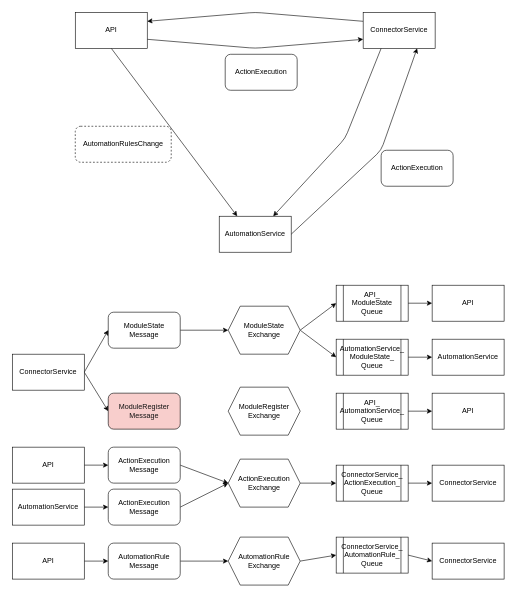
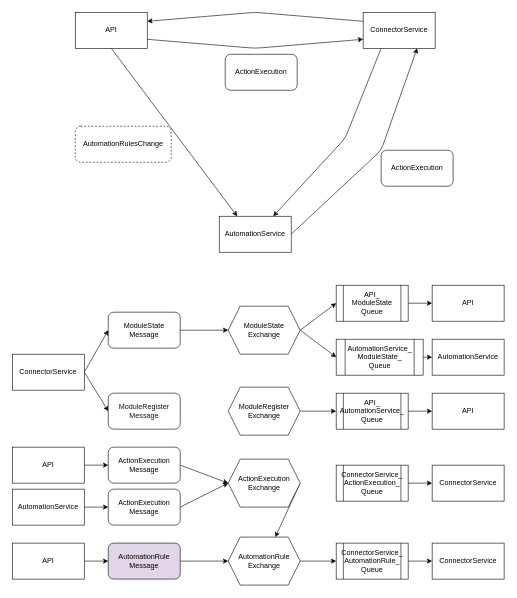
(372, 357) -> (380, 357)
(144, 411) -> (144, 411)
none -> (330, 411)
(330, 483) -> (284, 518)
(372, 555) -> (372, 561)
(144, 561) -> (144, 561)
